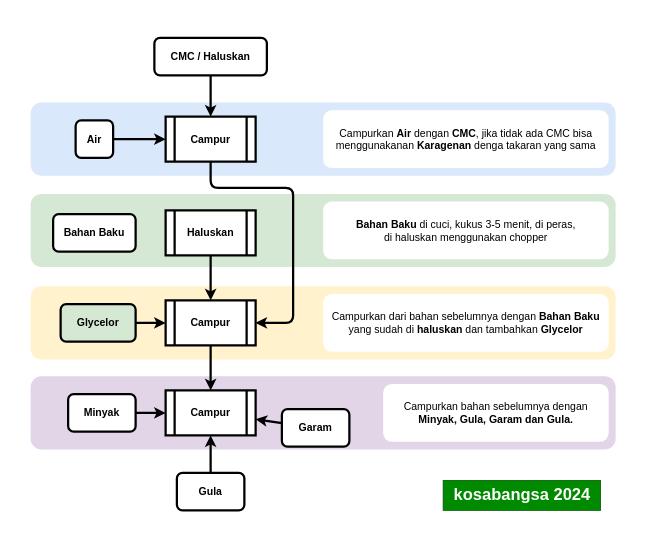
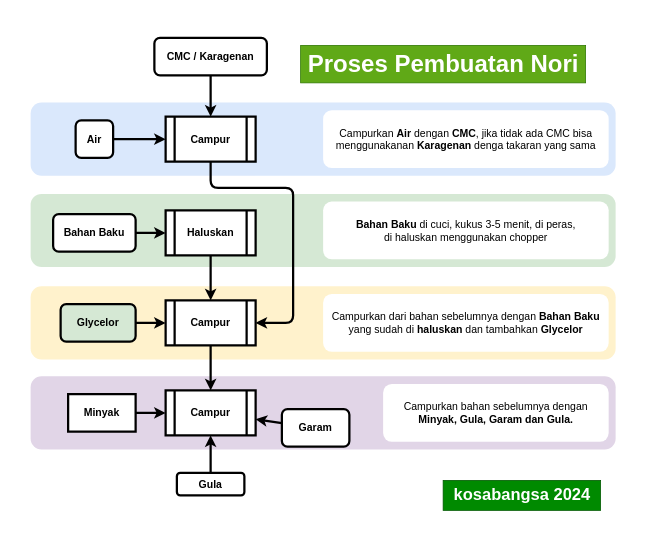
(210, 57) -> (210, 57)
none -> (443, 64)
none -> (147, 233)
(102, 413) -> (102, 413)
(210, 492) -> (210, 484)
